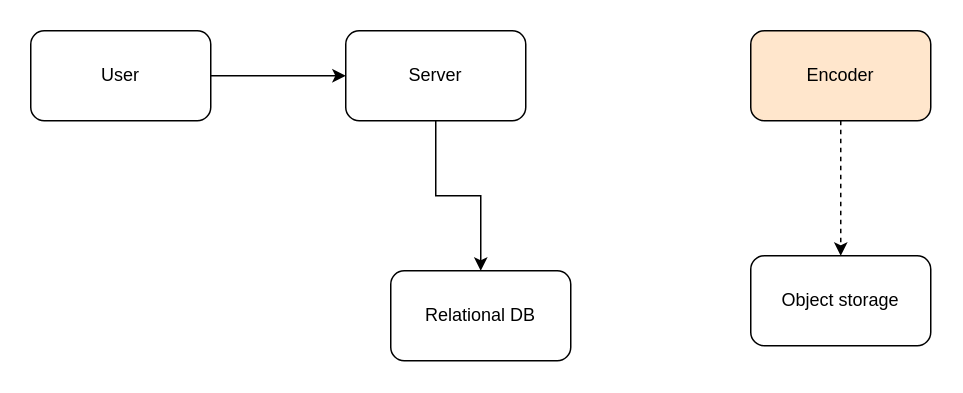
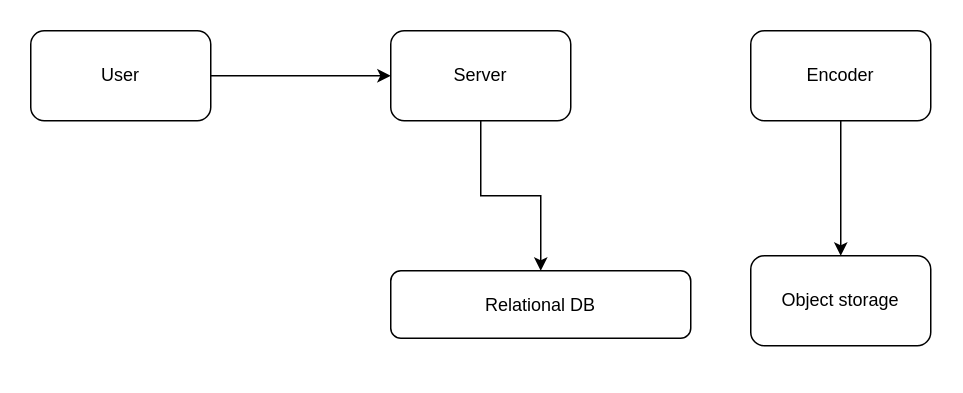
(436, 76) -> (481, 76)
(841, 76) -> (841, 76)
(841, 184) -> (841, 184)
(481, 316) -> (541, 305)
